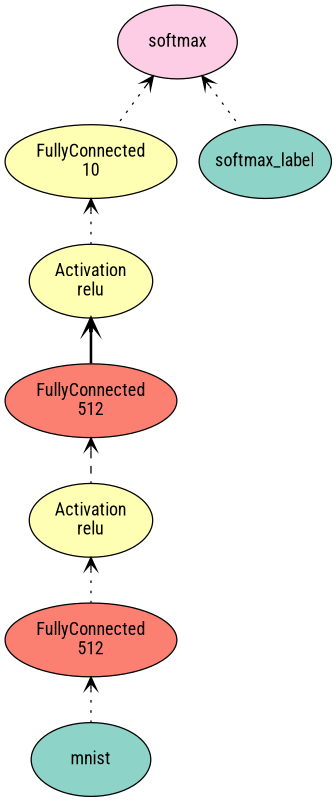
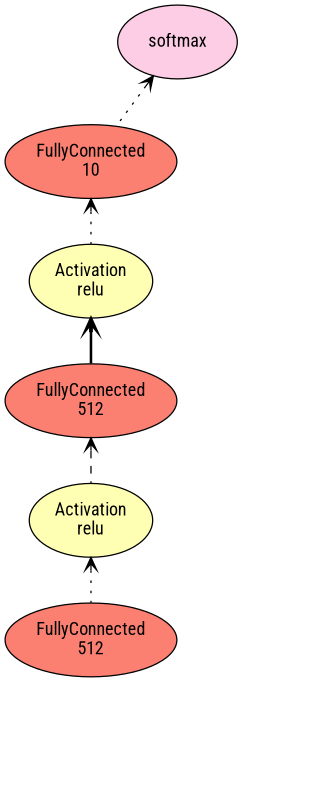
(91, 162) -> (91, 162)
(265, 162) -> none
(91, 760) -> none
